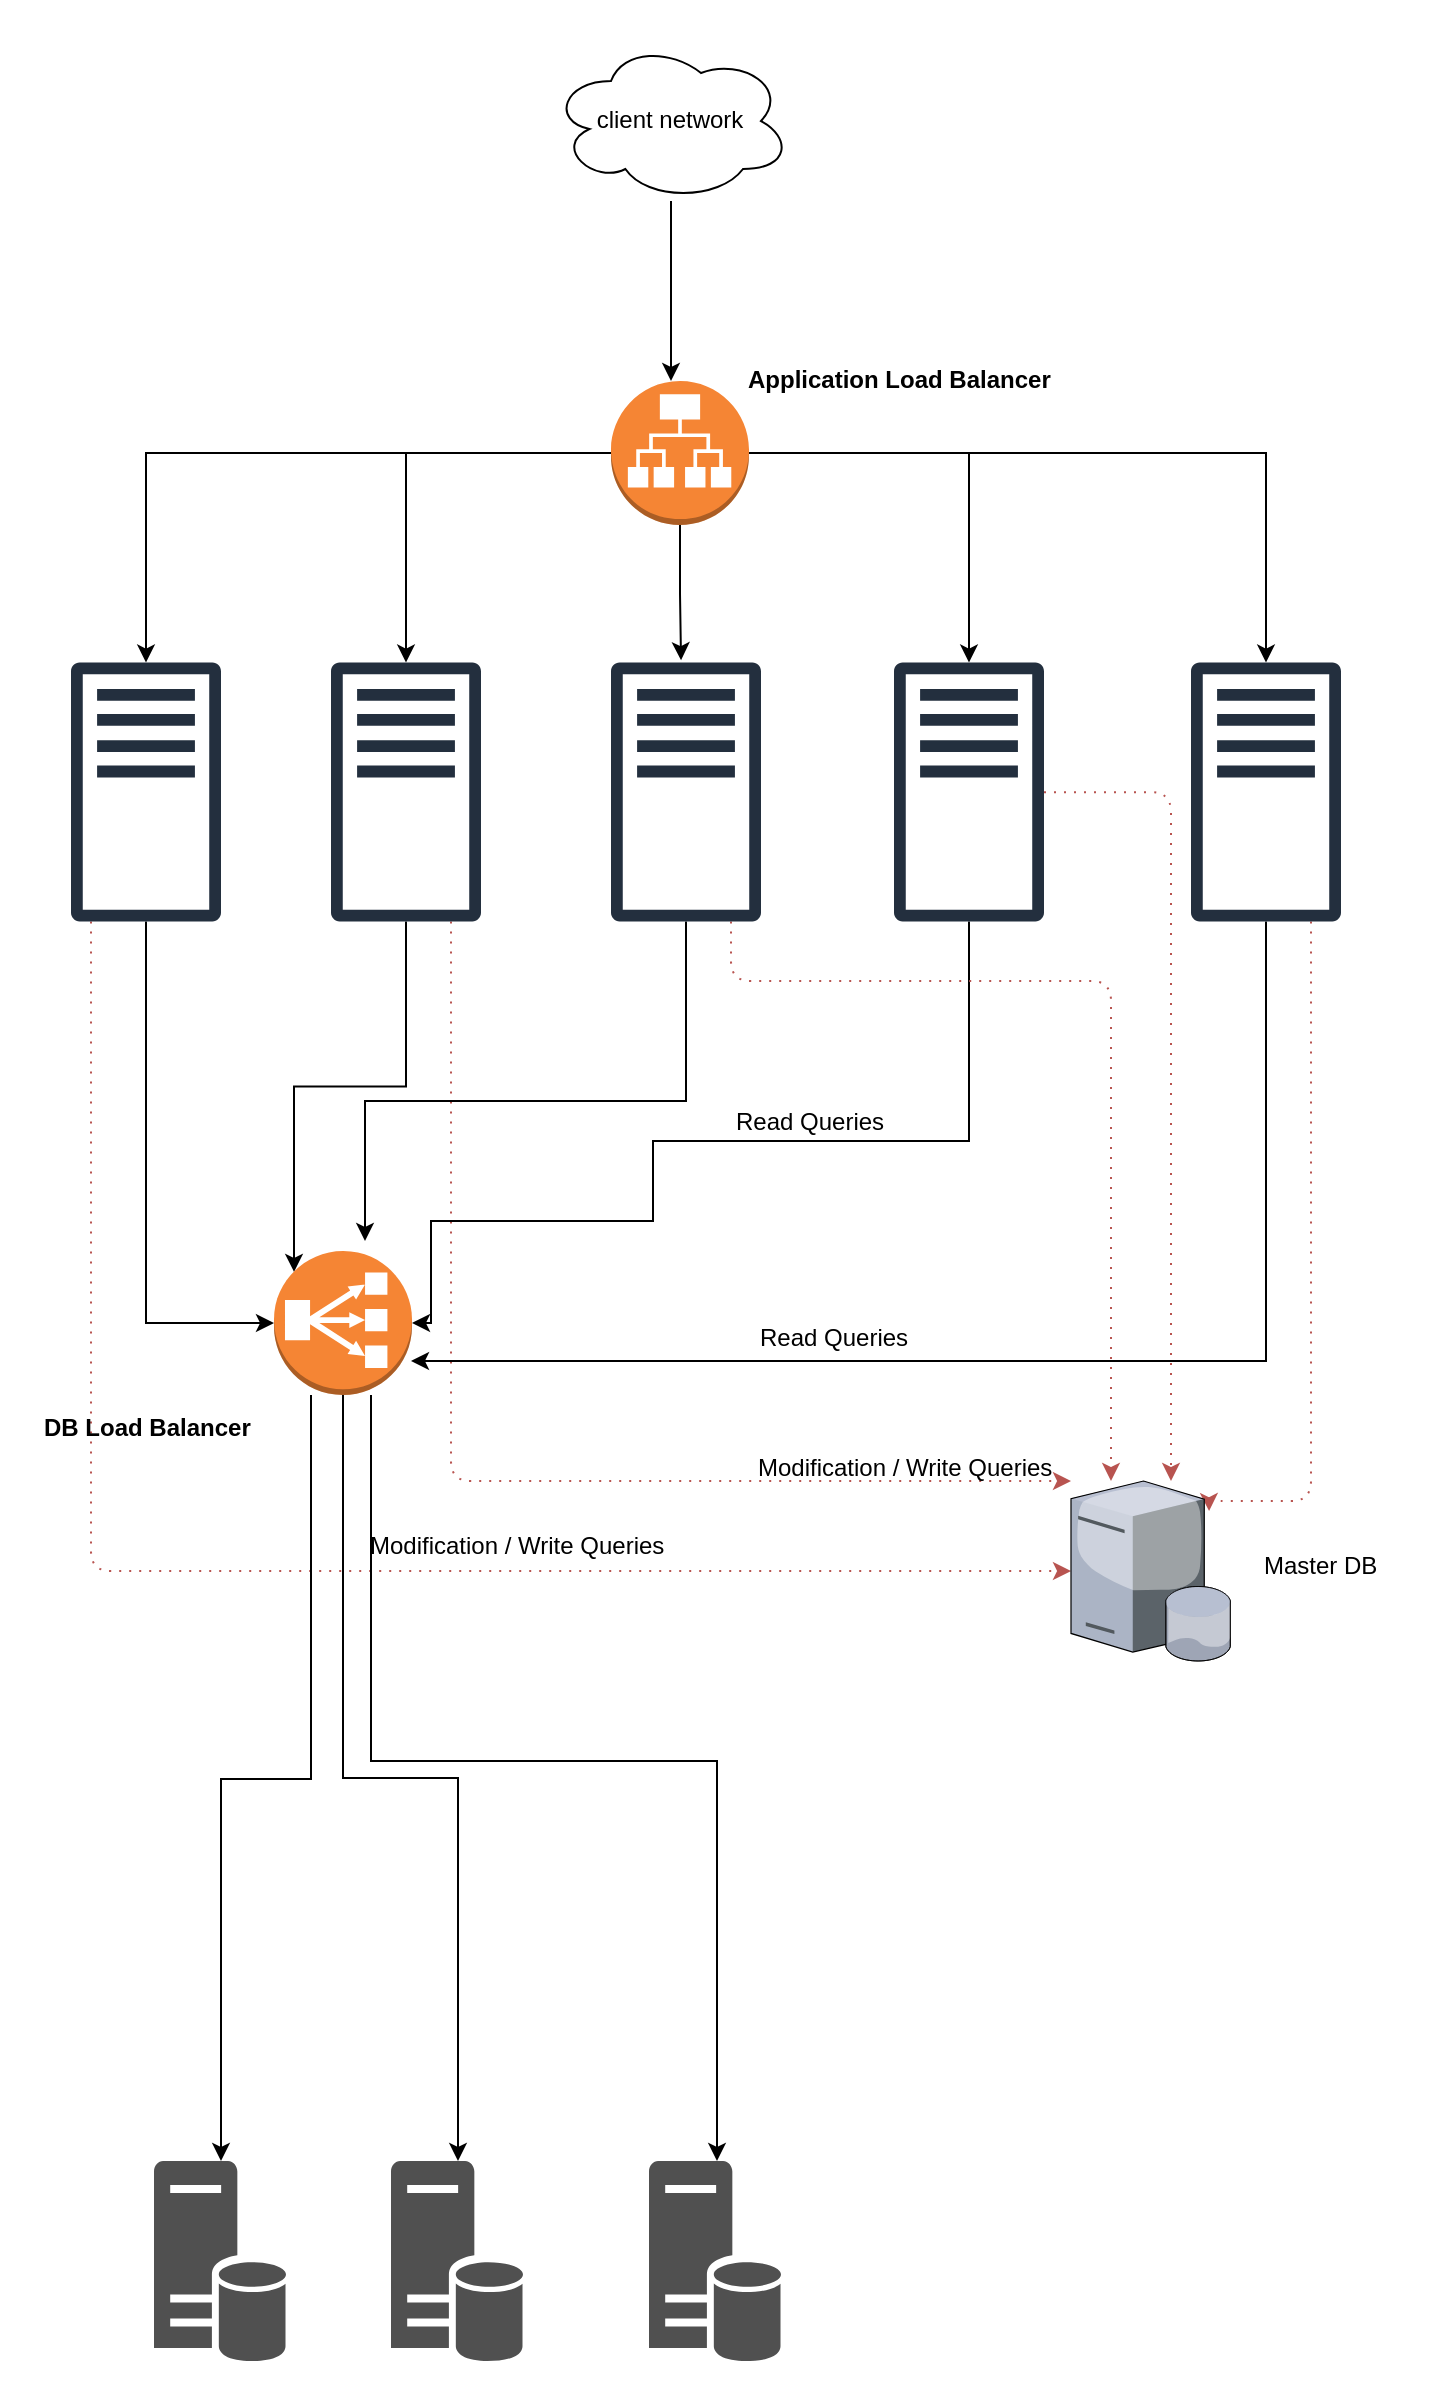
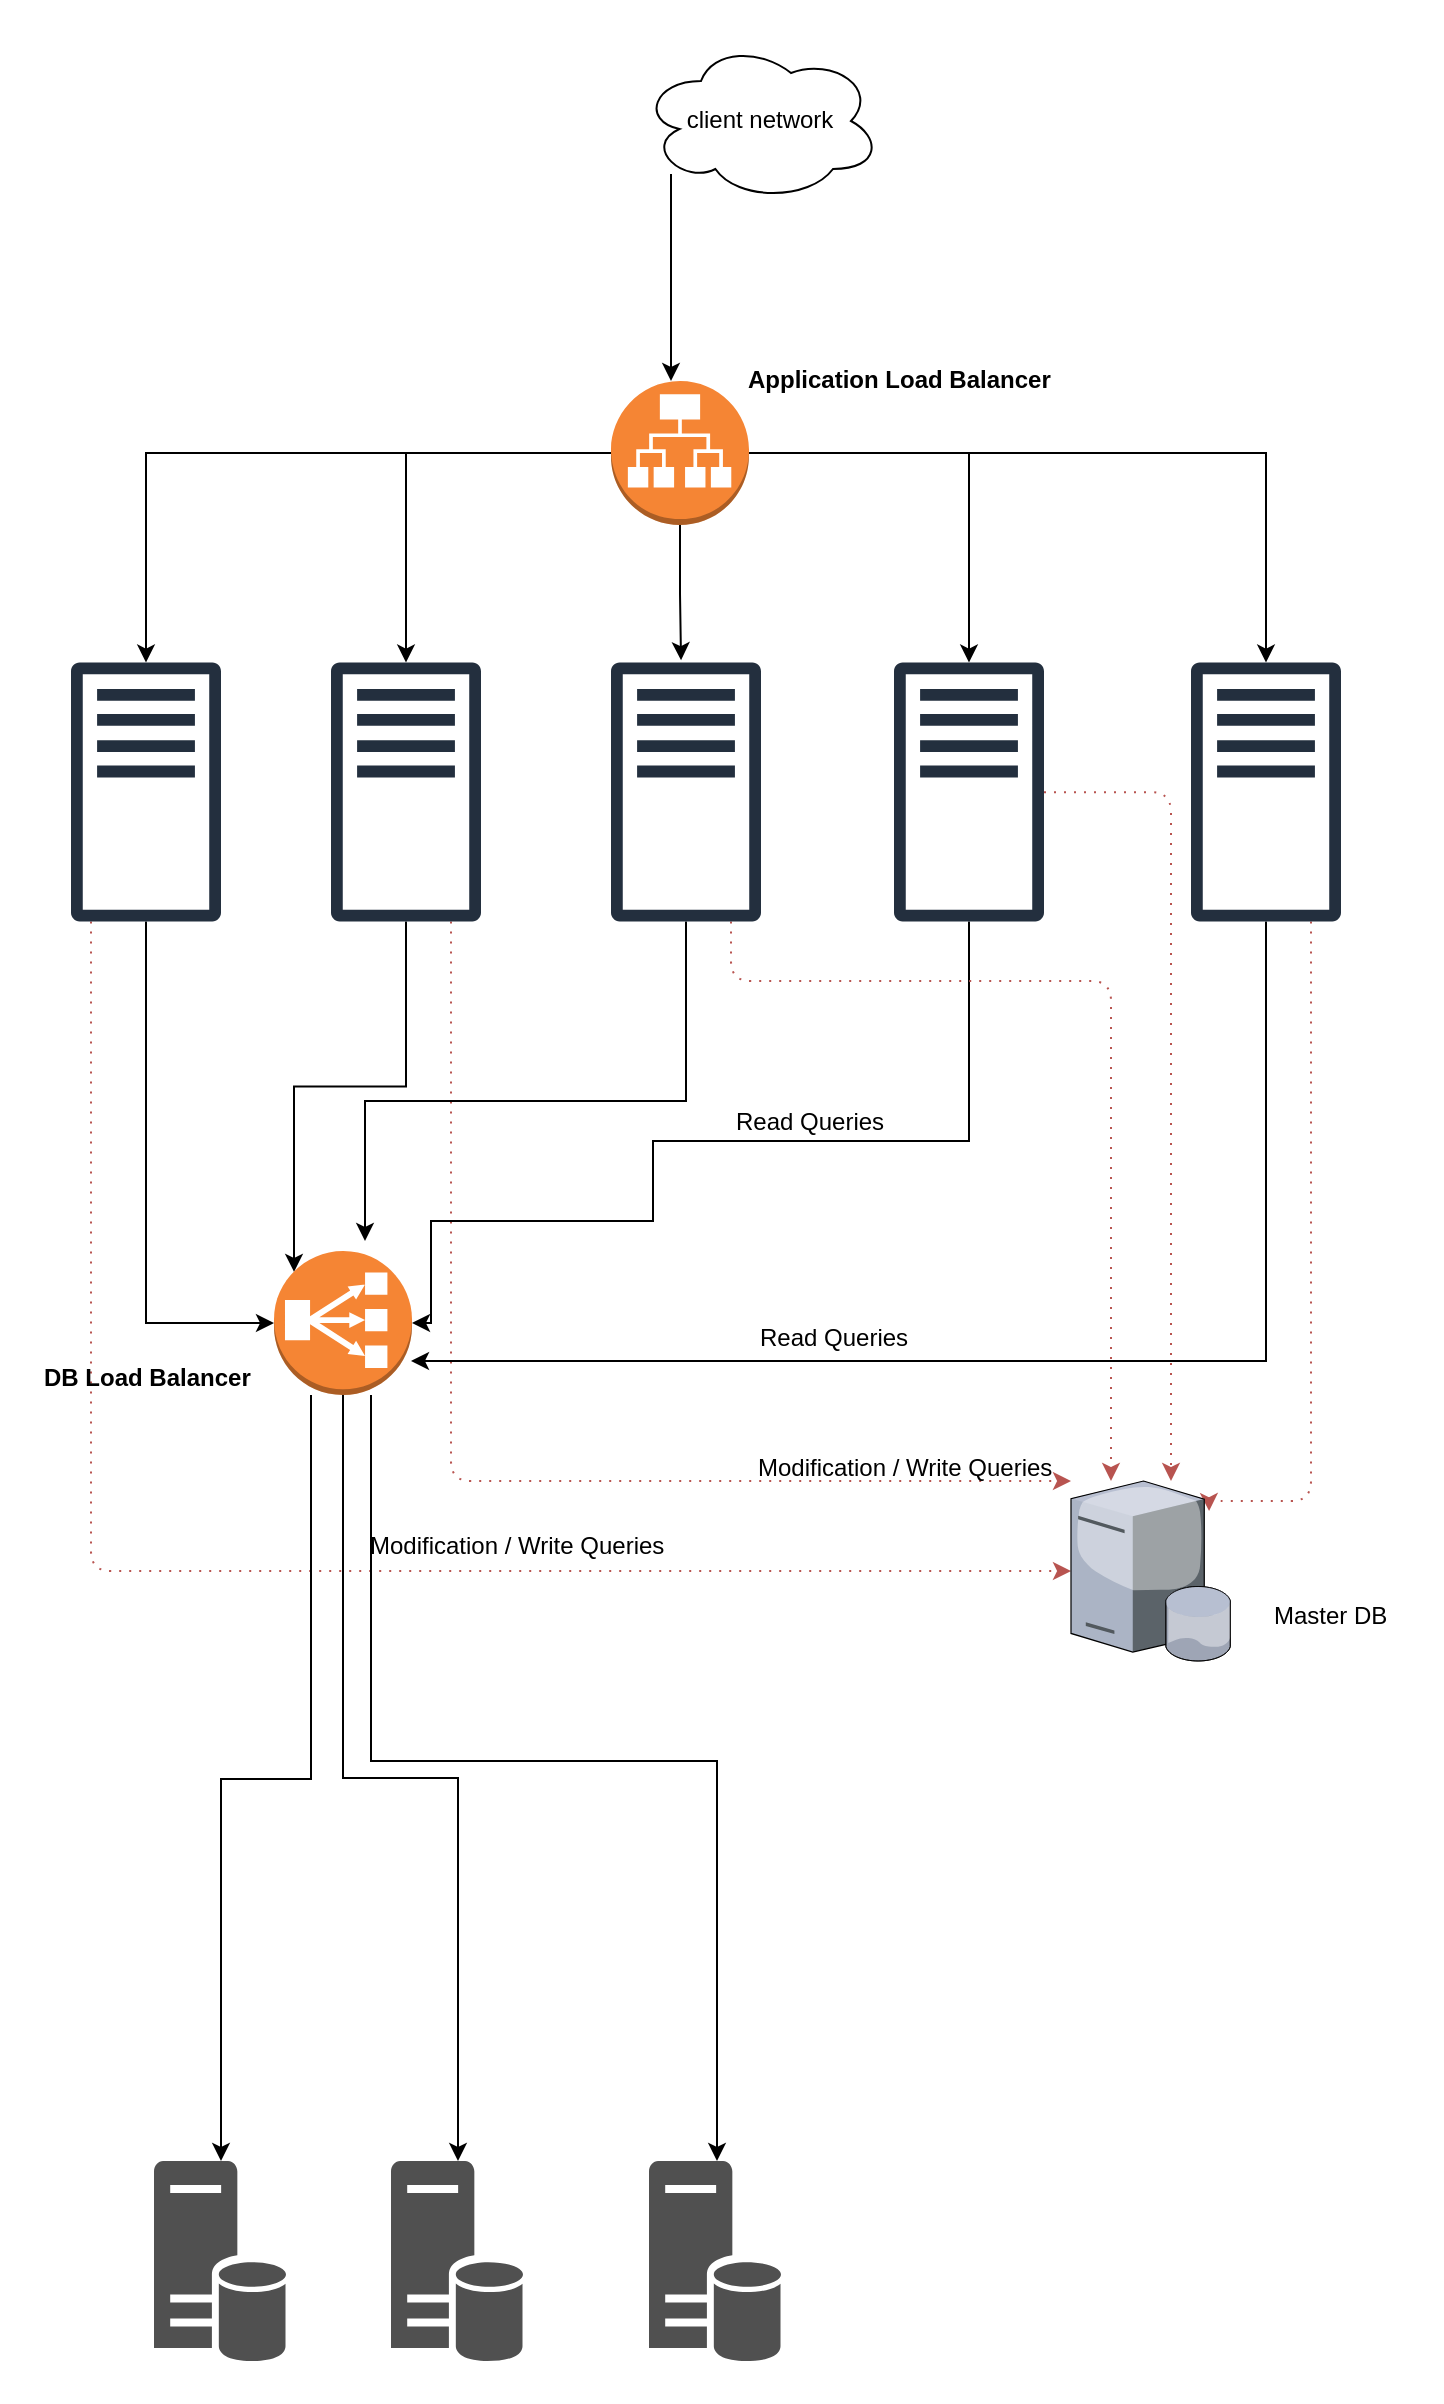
(671, 121) -> (761, 121)
(151, 1429) -> (151, 1379)
(1331, 1567) -> (1341, 1617)
